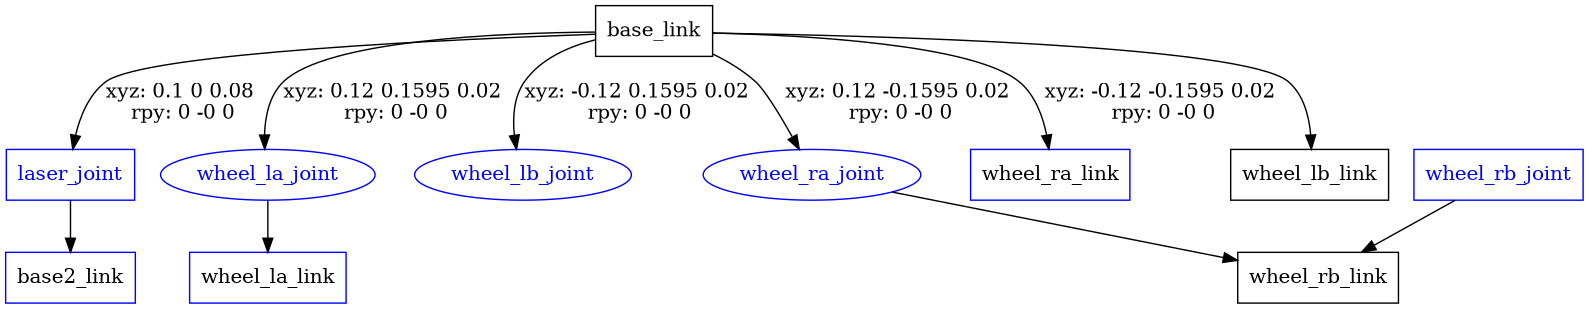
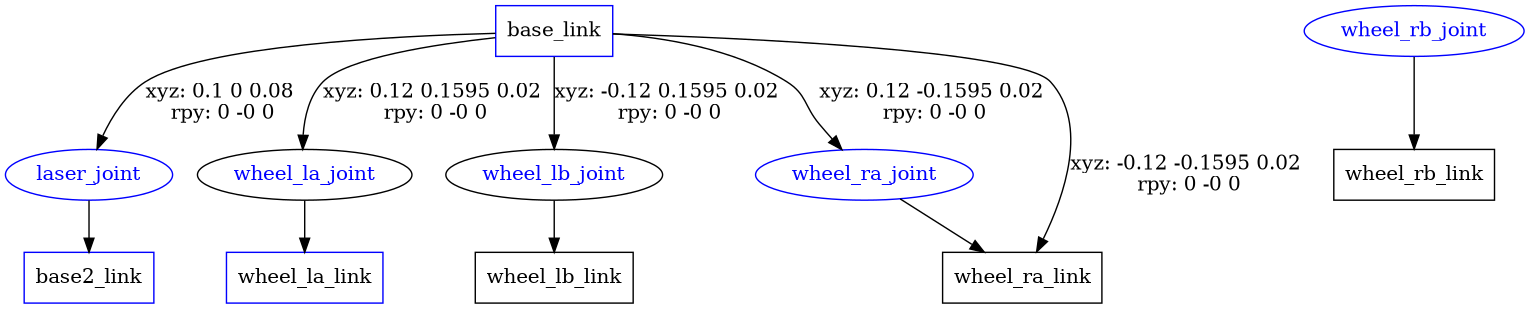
(654, 31) -> (554, 31)
(1032, 44) -> (554, 219)
(70, 175) -> (89, 175)
(268, 175) -> (305, 175)
(523, 175) -> (554, 175)
(1050, 175) -> (1022, 278)
(1499, 175) -> (1414, 31)
(1058, 225) -> (936, 222)
